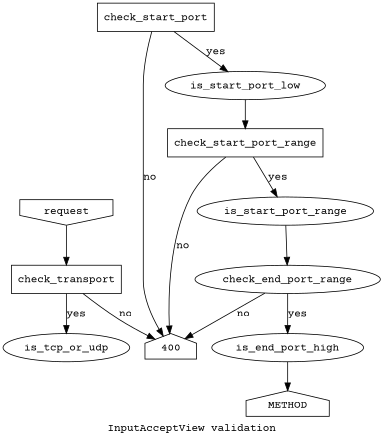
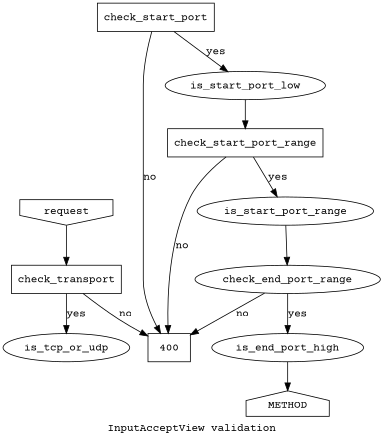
(171, 348) -> (169, 348)
